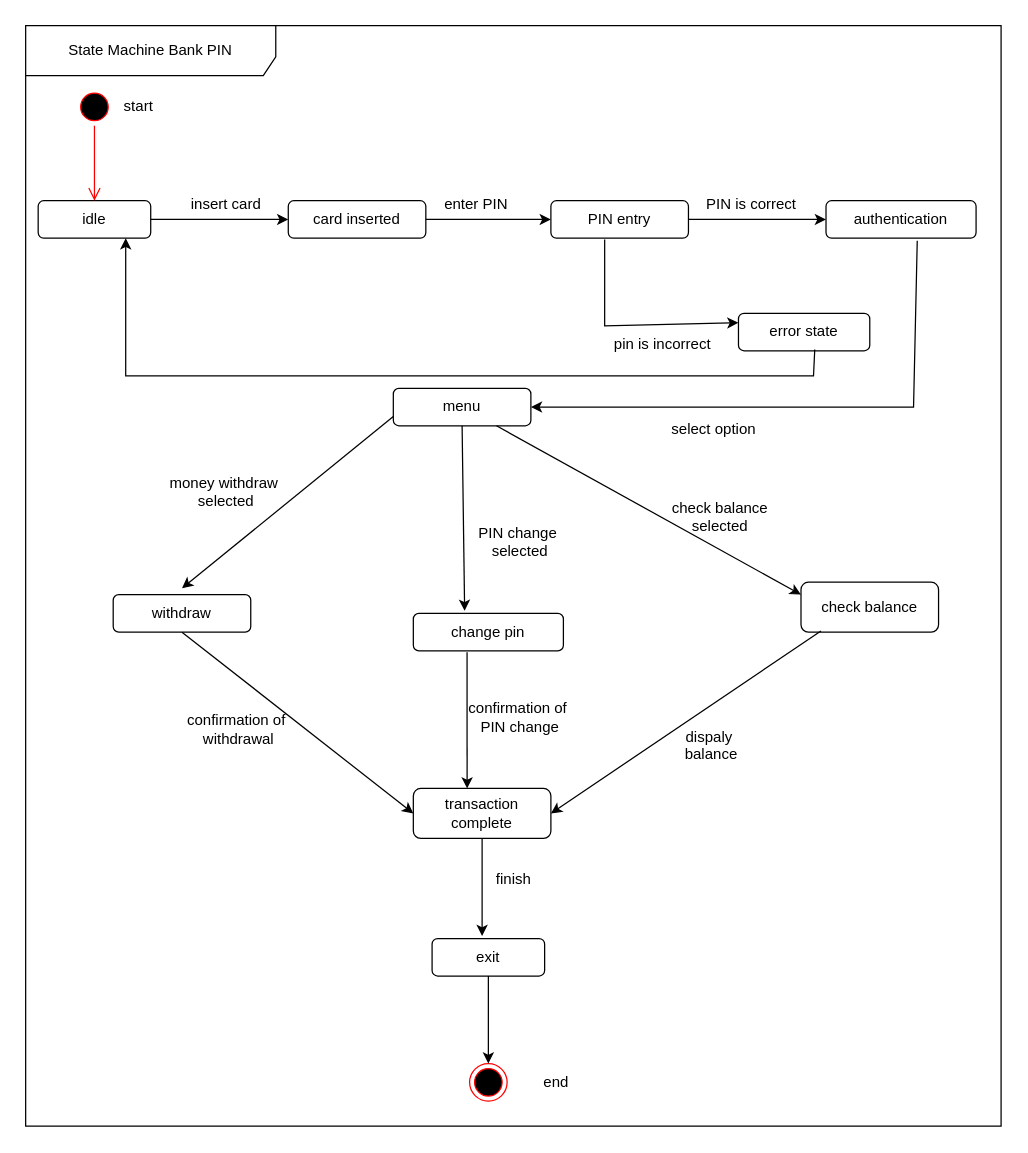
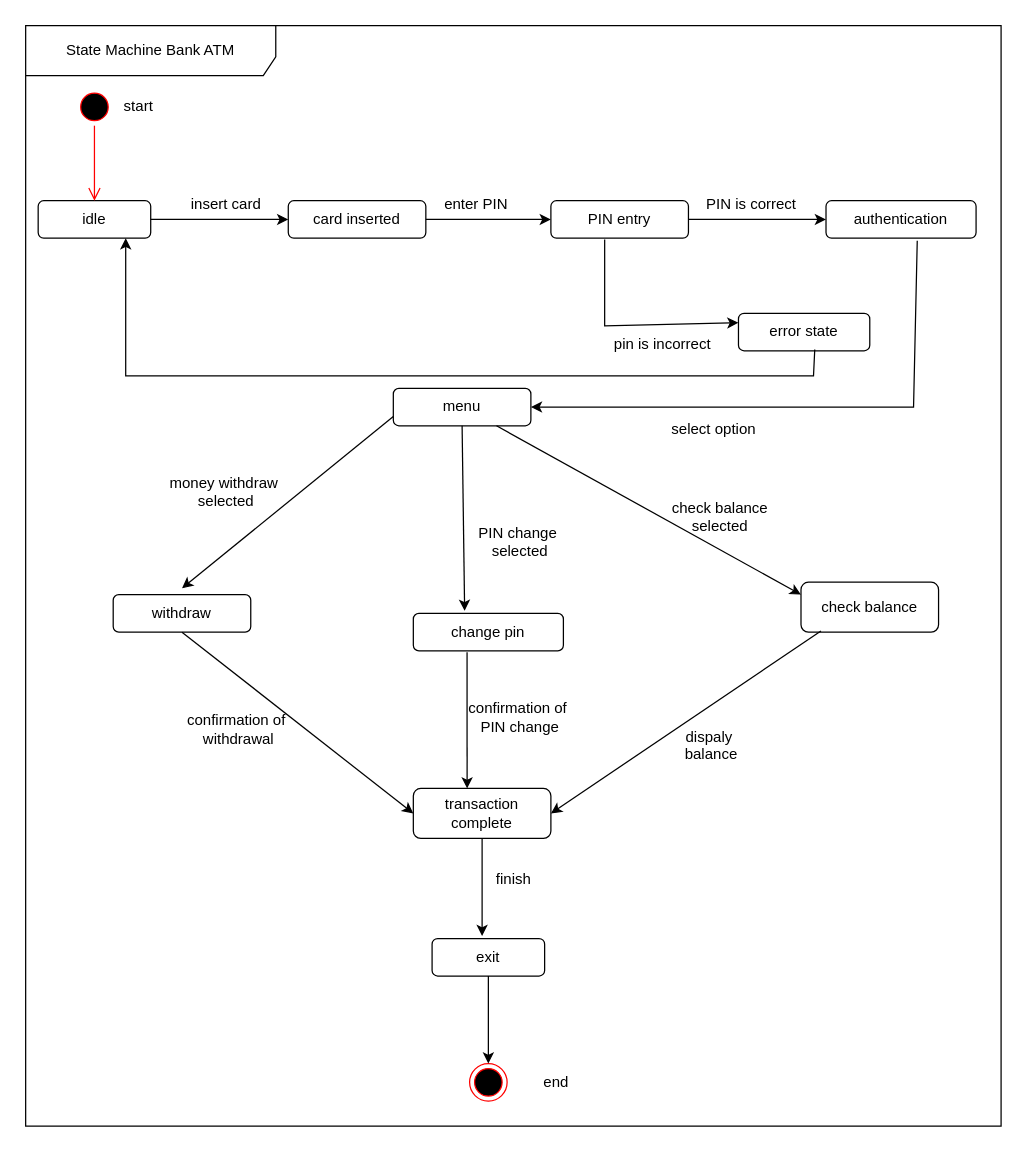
(151, 51) -> (151, 51)
